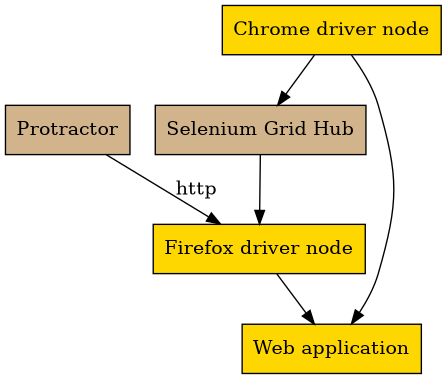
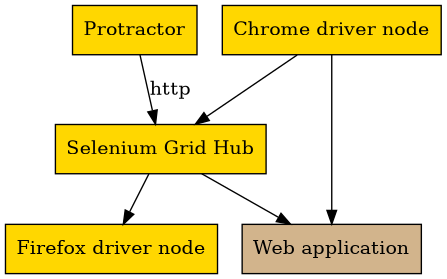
(68, 130) -> (135, 30)
(261, 130) -> (161, 149)
(158, 186) -> (146, 83)
(291, 293) -> (240, 195)
(332, 349) -> (332, 249)
